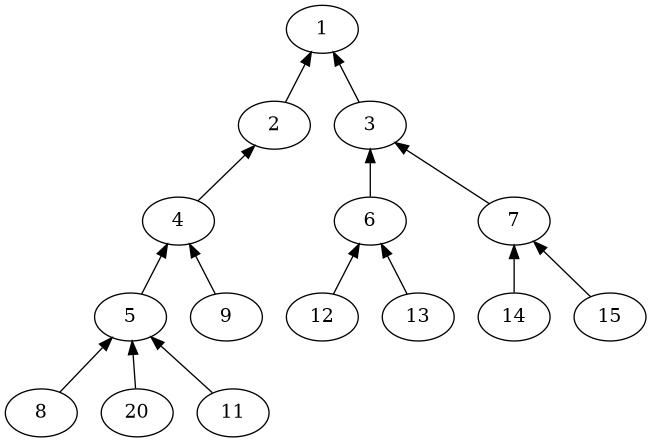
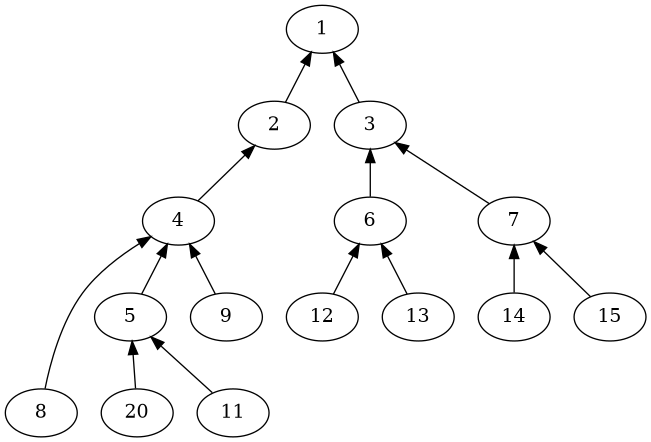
(81, 370) -> (75, 305)
